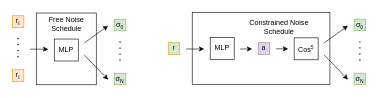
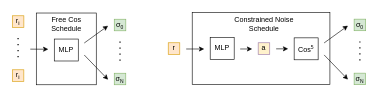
(67, 24) -> (67, 24)
(279, 27) -> (264, 24)
(174, 48) -> (174, 48)
(264, 48) -> (264, 48)
